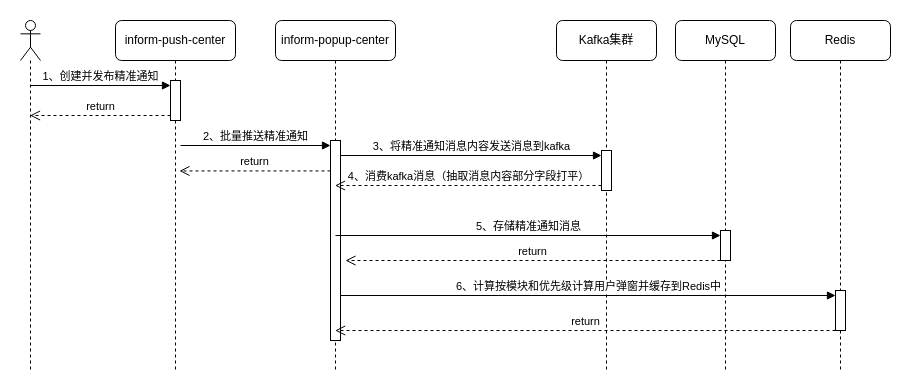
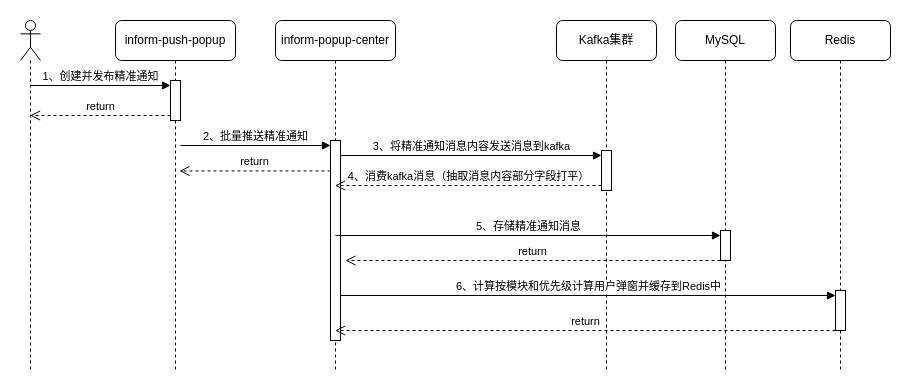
(176, 41) -> (176, 41)
